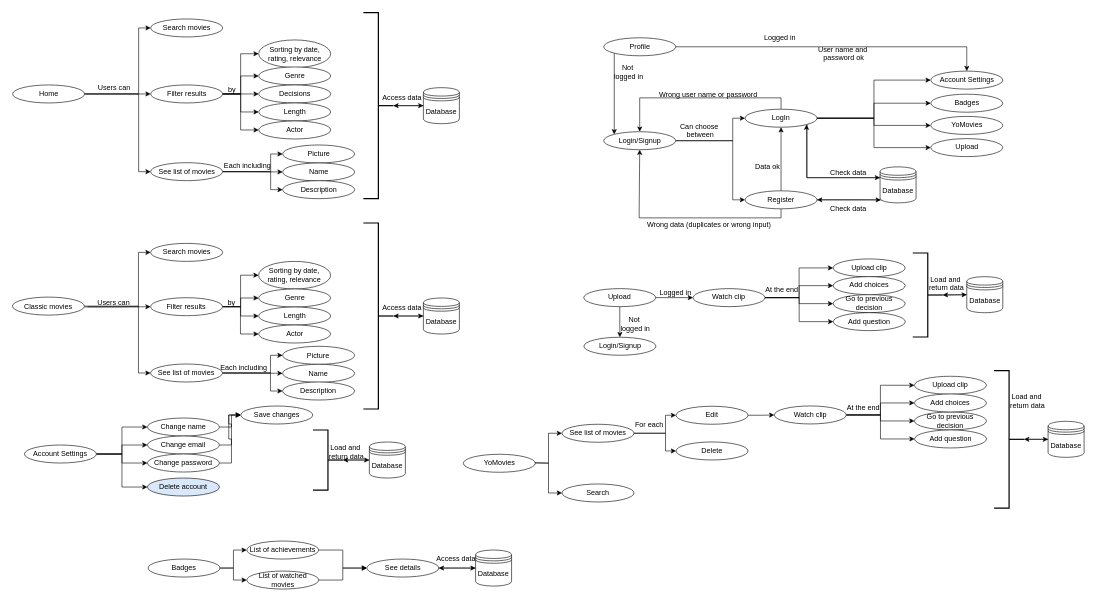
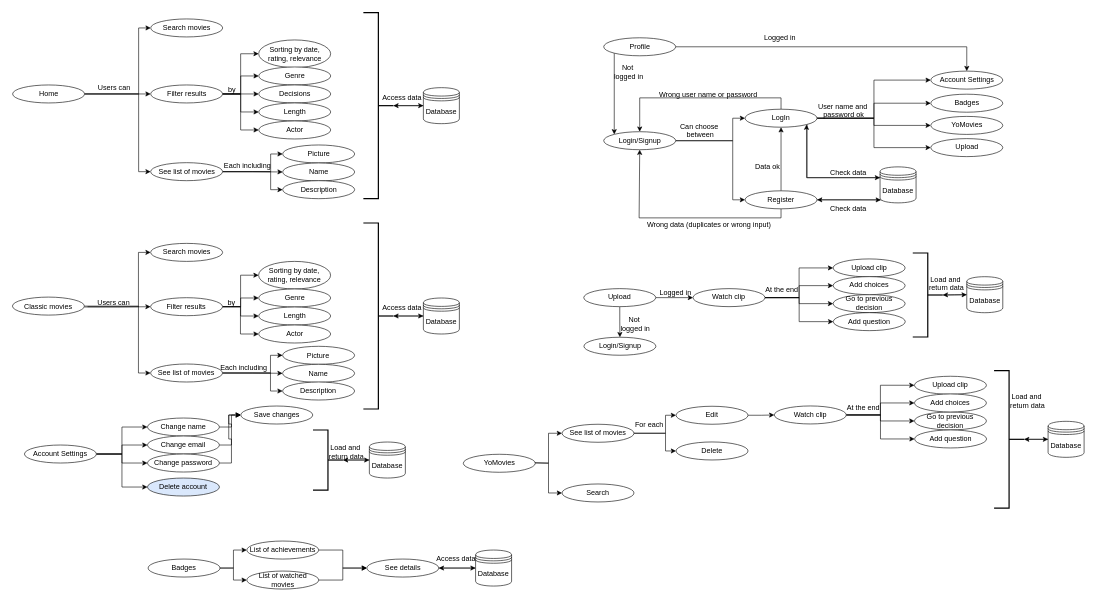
(847, 52) -> (847, 109)
